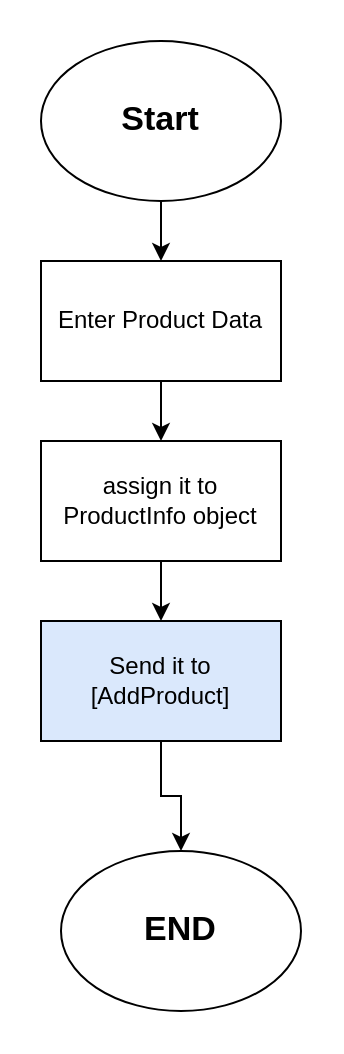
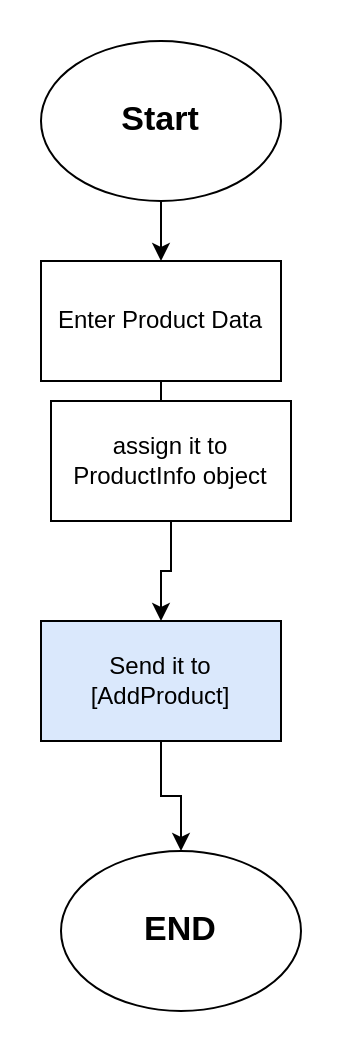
(161, 501) -> (171, 461)
